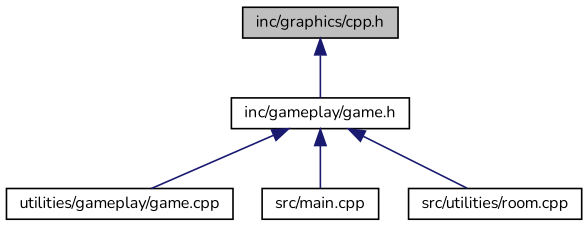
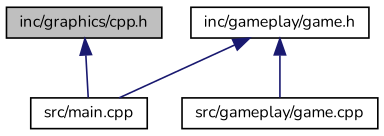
(320, 76) -> (87, 76)
(120, 204) -> (280, 113)
(495, 204) -> none
